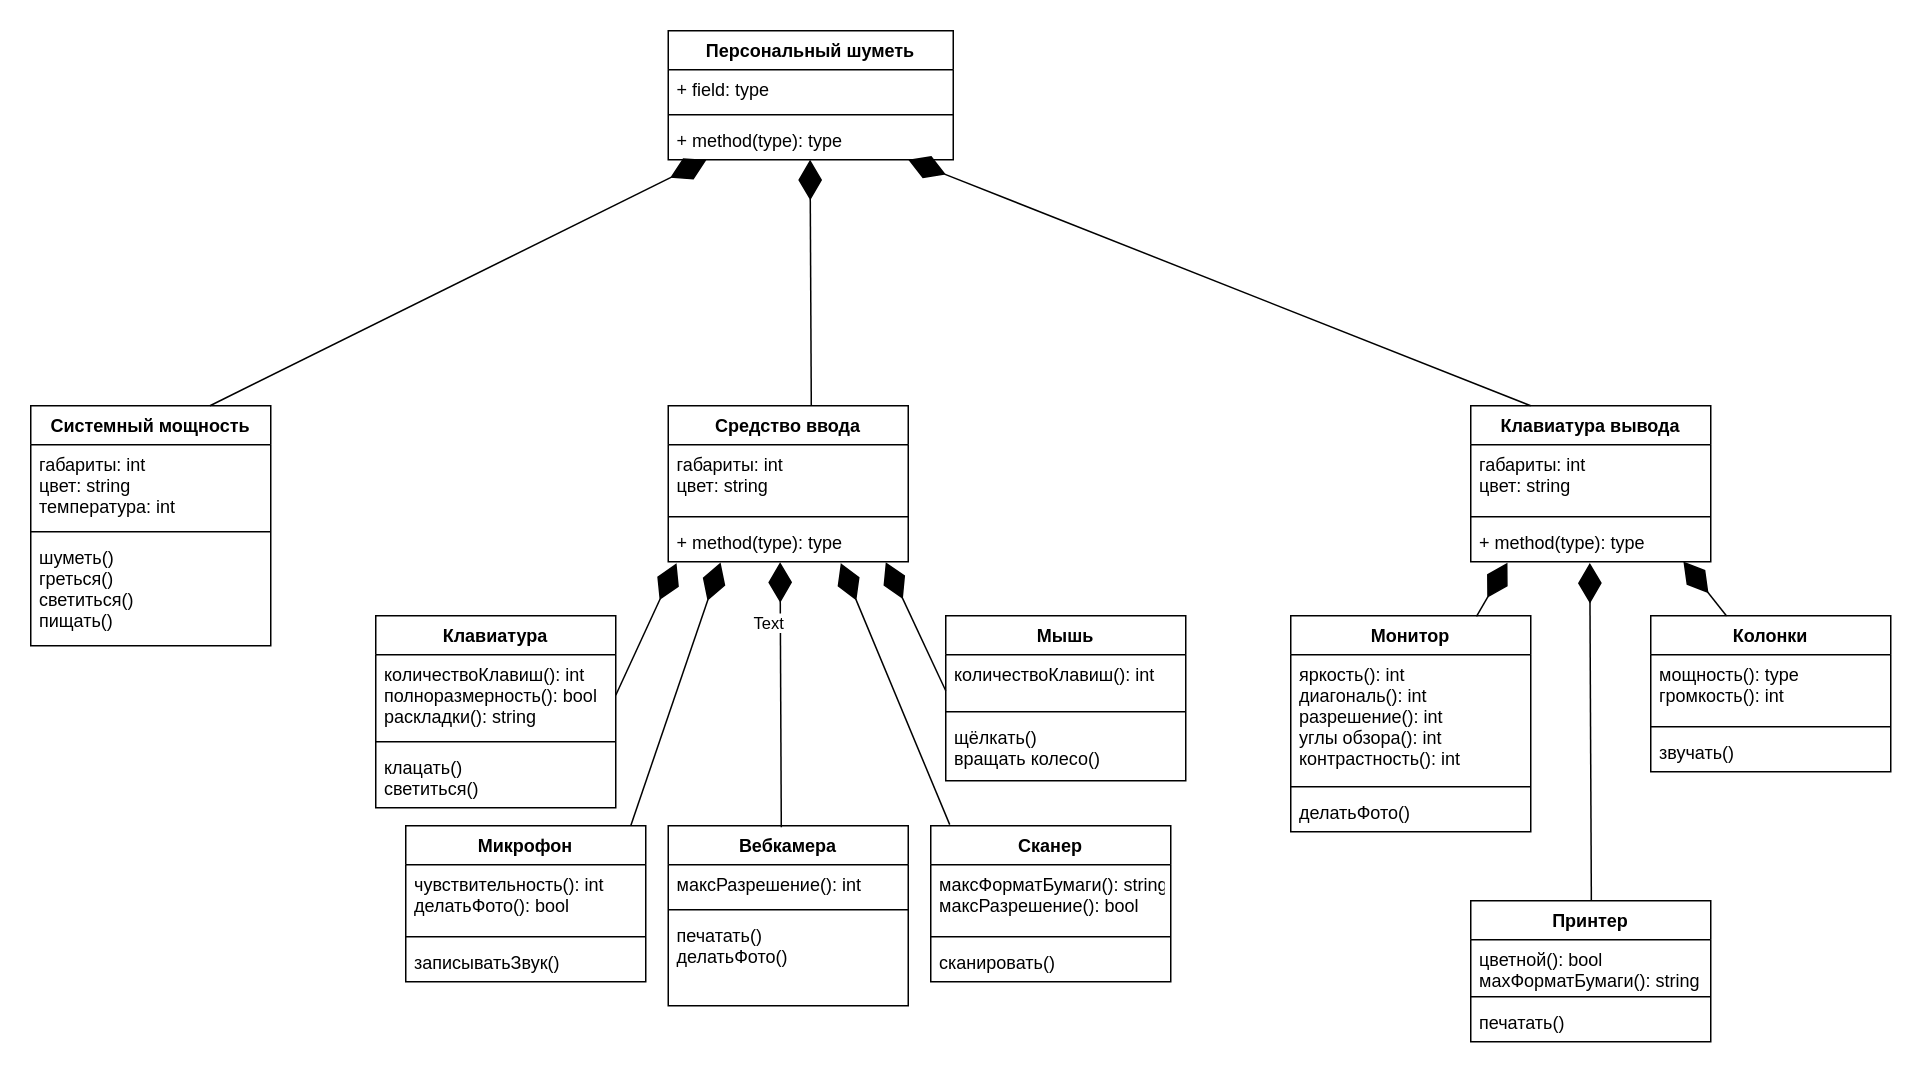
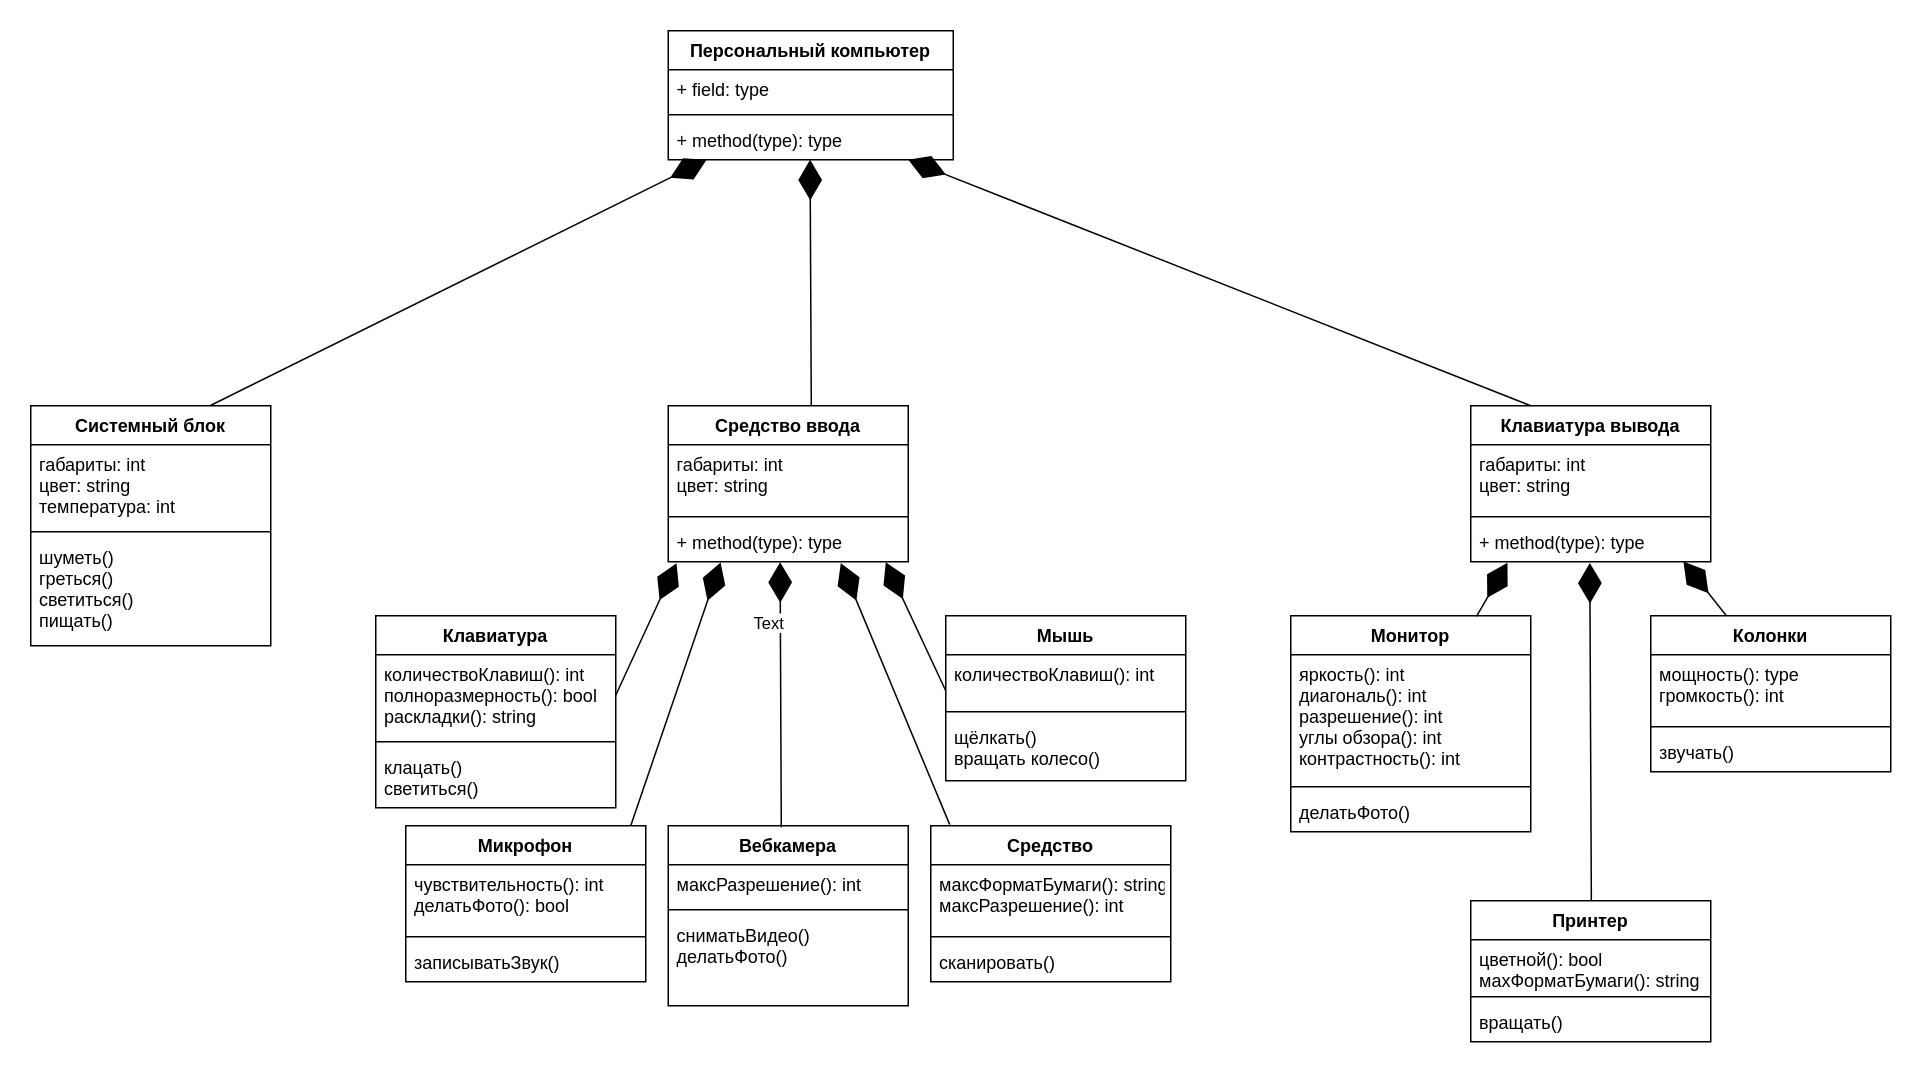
(810, 51) -> (810, 51)
(150, 426) -> (150, 426)
(1050, 846) -> (1050, 846)
(1063, 885) -> (1063, 885)
(727, 936) -> (747, 936)
(1529, 1023) -> (1524, 1023)
